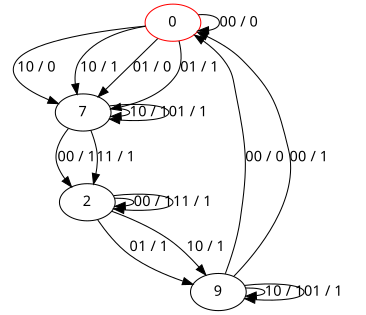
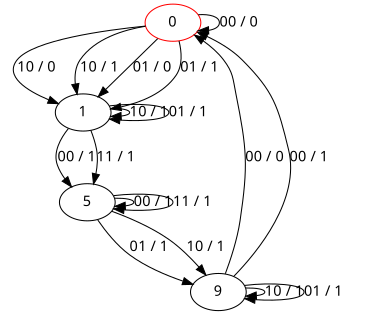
(83, 112) -> (83, 112)
(87, 202) -> (87, 202)
